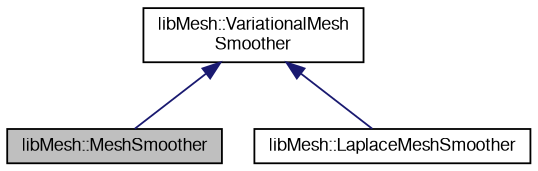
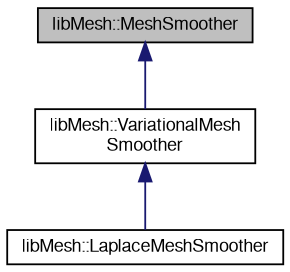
(170, 101) -> (145, 85)
